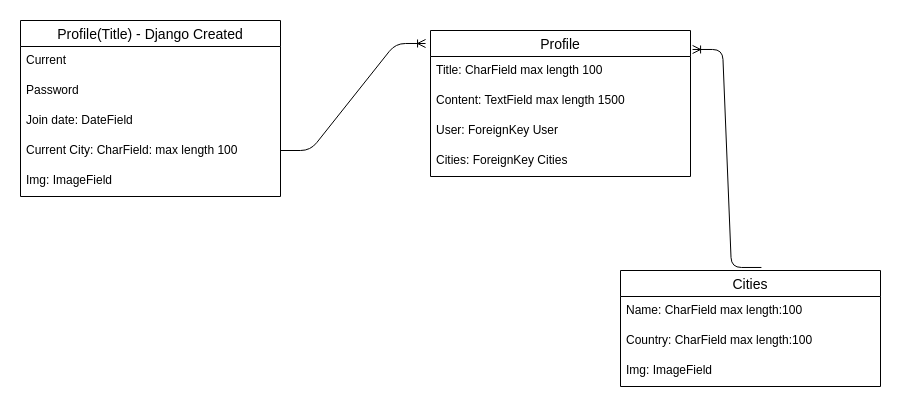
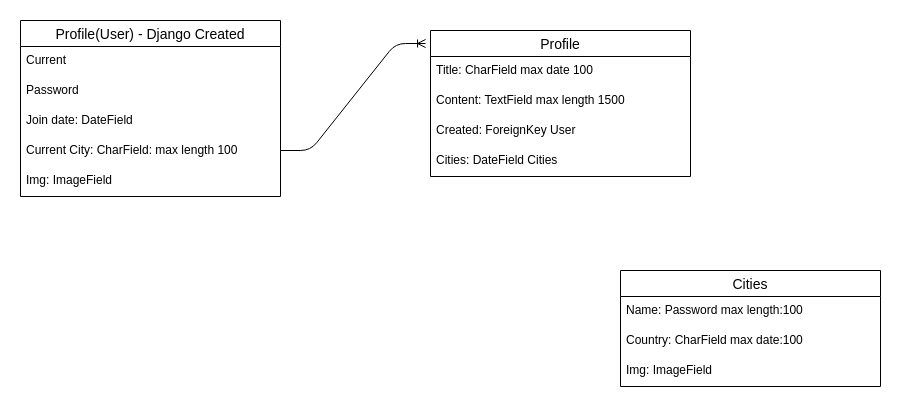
(150, 34) -> (150, 34)
(525, 70) -> (519, 70)
(500, 130) -> (510, 130)
(727, 158) -> none
(508, 160) -> (503, 160)
(714, 310) -> (714, 310)
(724, 340) -> (719, 340)
